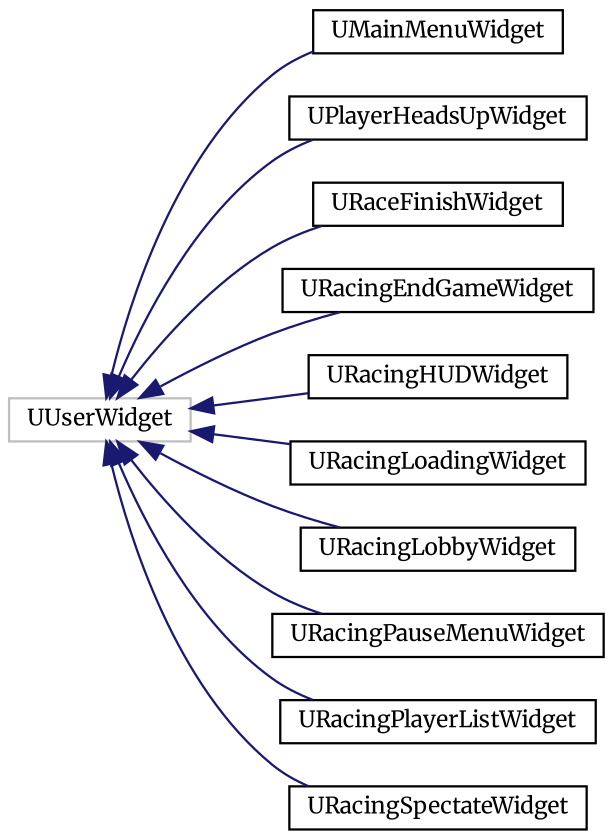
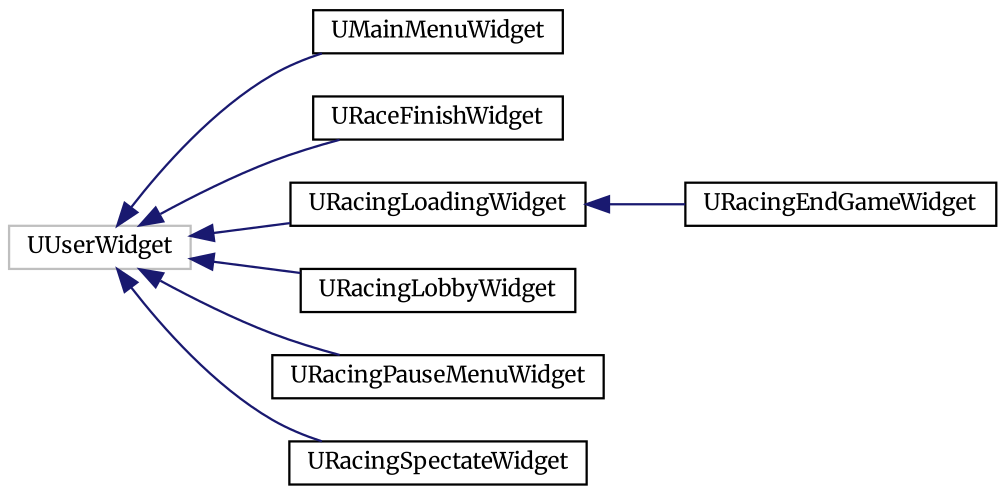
(438, 118) -> none
(248, 344) -> (647, 204)
(438, 377) -> none
(438, 722) -> none
